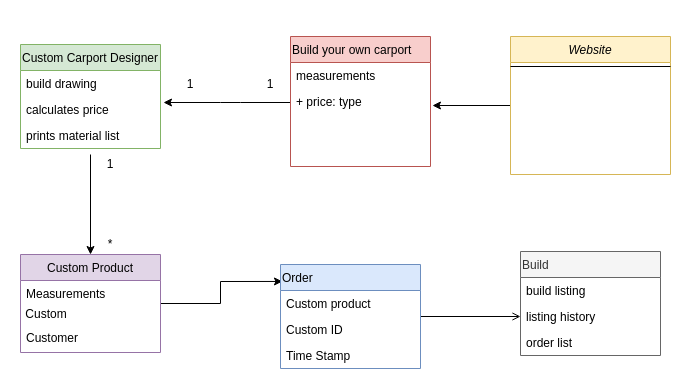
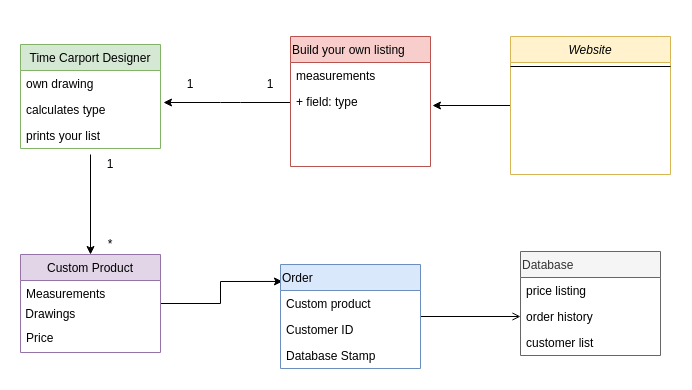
(358, 50) -> (353, 50)
(90, 58) -> (90, 58)
(63, 84) -> (60, 84)
(333, 102) -> (332, 102)
(74, 110) -> (72, 110)
(82, 136) -> (72, 136)
(536, 265) -> (549, 265)
(560, 291) -> (562, 291)
(43, 315) -> (48, 315)
(569, 317) -> (567, 317)
(315, 330) -> (321, 330)
(53, 338) -> (41, 338)
(555, 343) -> (565, 343)
(316, 356) -> (331, 356)
